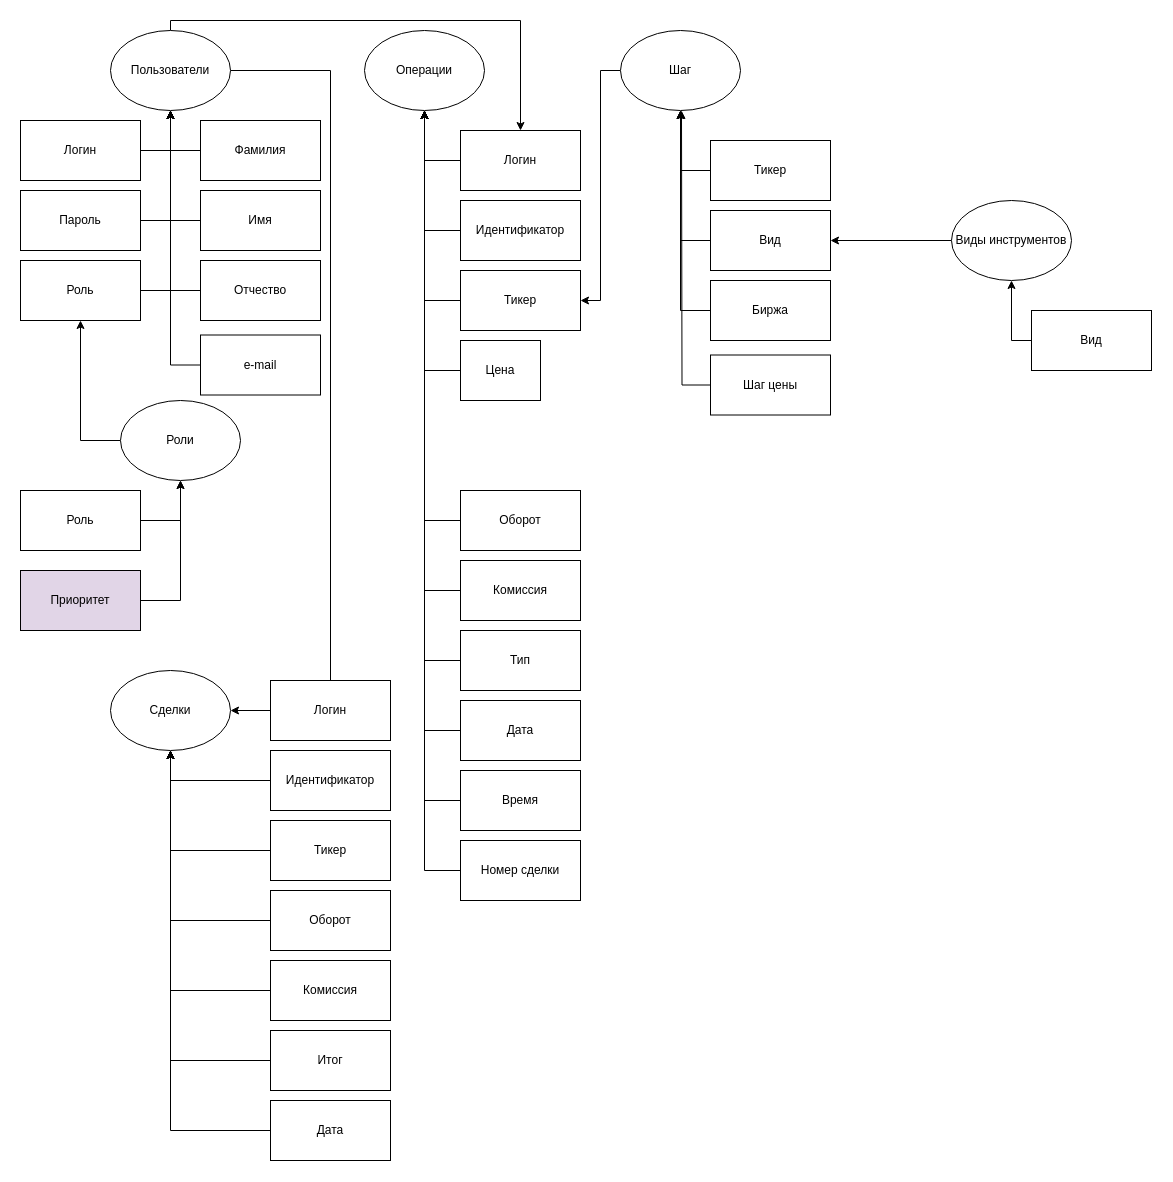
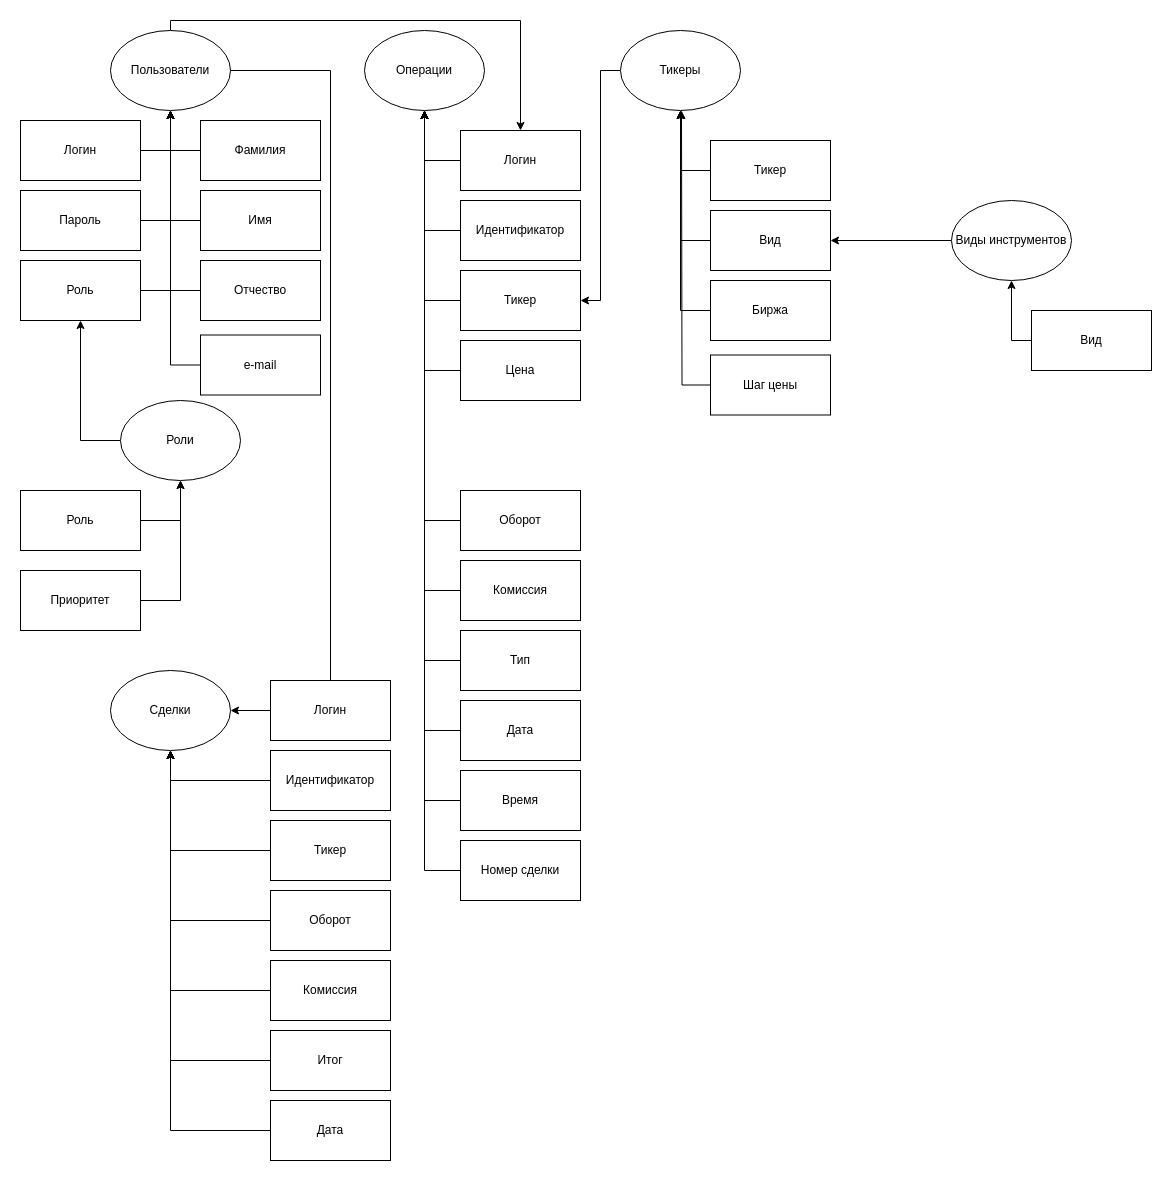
(681, 71) -> (681, 71)
(501, 371) -> (521, 371)
(81, 601) -> (81, 601)
